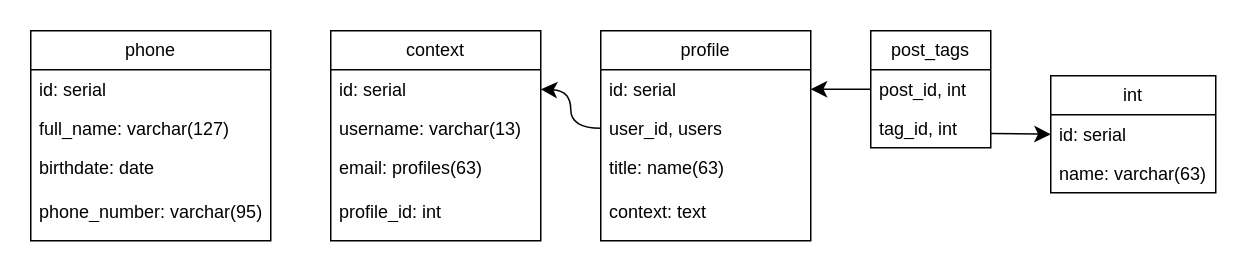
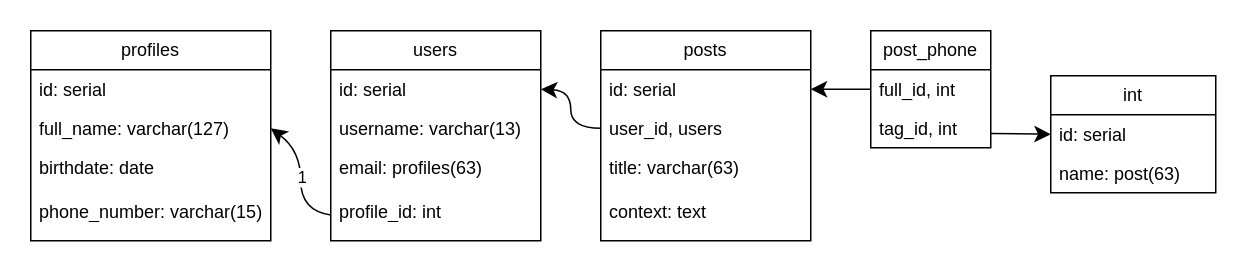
(151, 50) -> (151, 50)
(436, 50) -> (436, 50)
(706, 50) -> (706, 50)
(931, 50) -> (931, 50)
(931, 91) -> (926, 91)
(678, 180) -> (693, 180)
none -> (301, 181)
(1135, 186) -> (1128, 175)
(152, 191) -> (152, 191)
